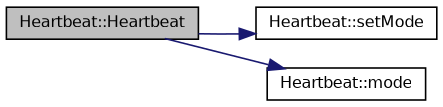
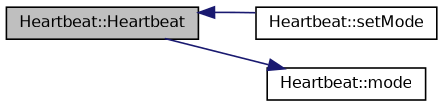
(219, 34) -> (235, 12)
